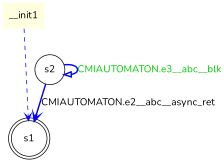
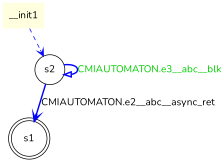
(26, 71) -> (35, 39)
